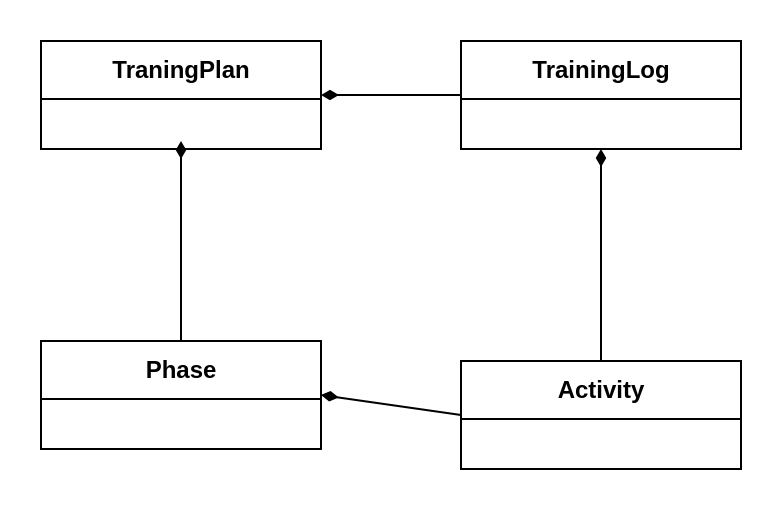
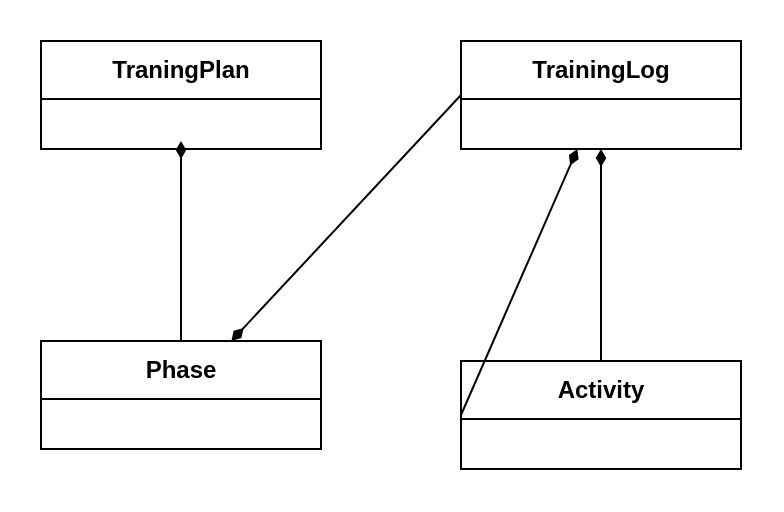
(399, 95) -> (352, 212)
(399, 406) -> (516, 289)
